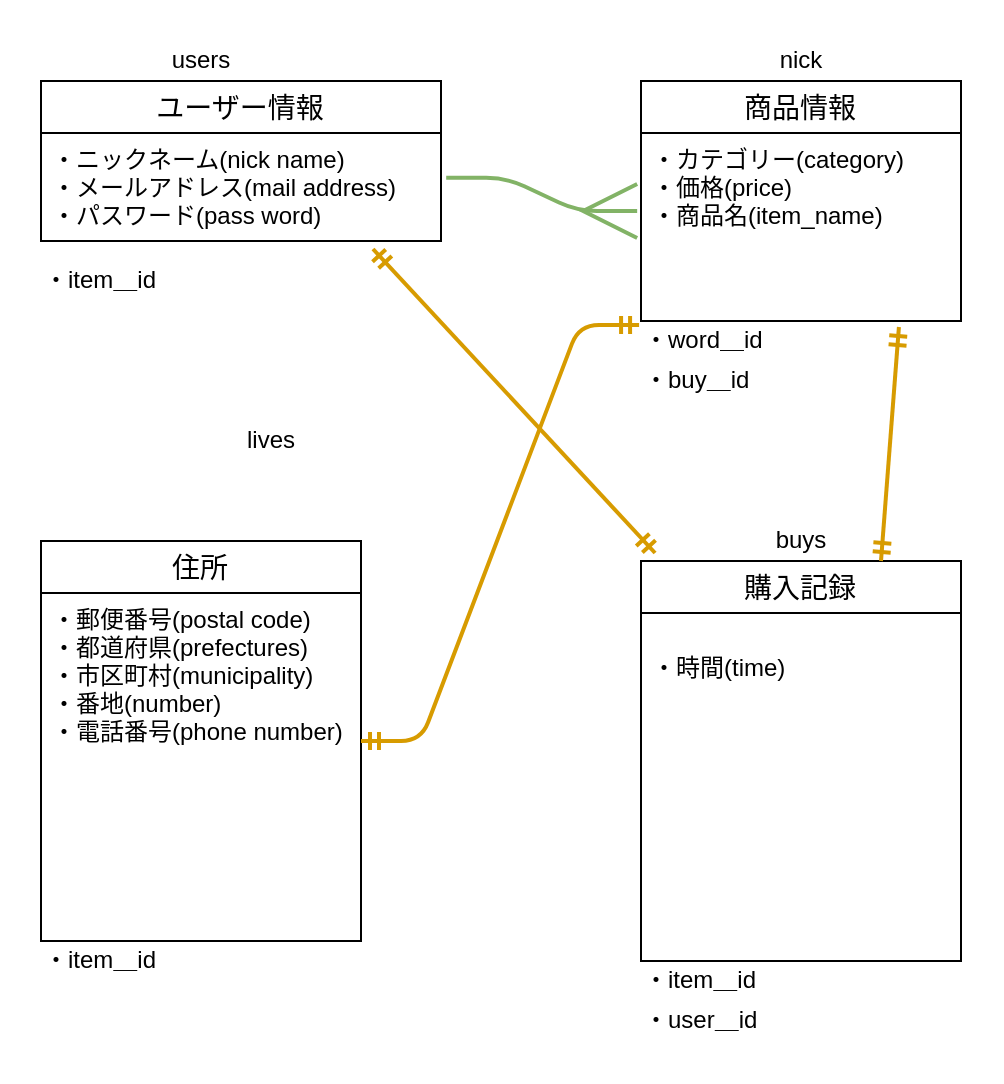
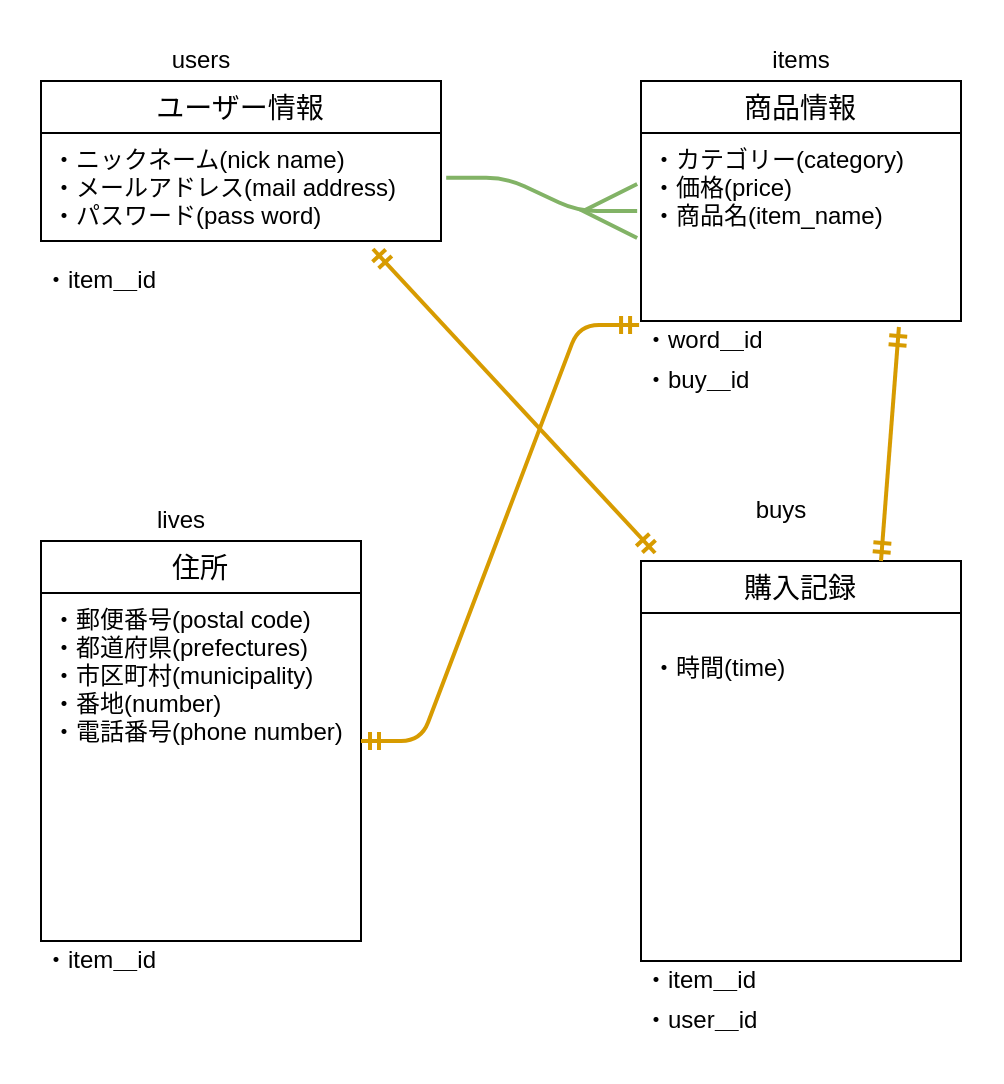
(802, 61) -> (802, 61)
(271, 441) -> (181, 521)
(801, 541) -> (781, 511)
